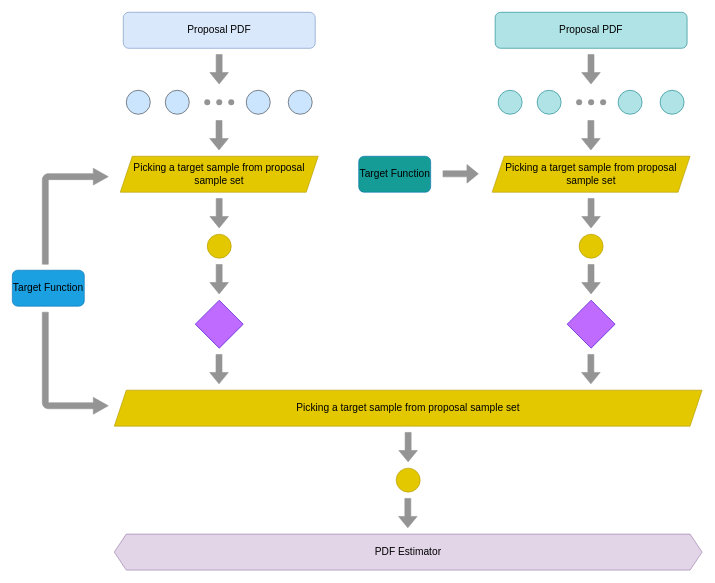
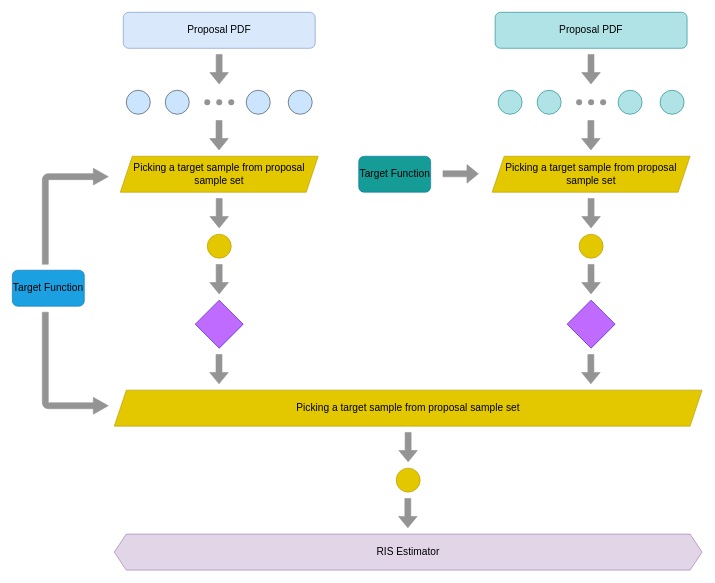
(408, 552) -> (408, 552)
